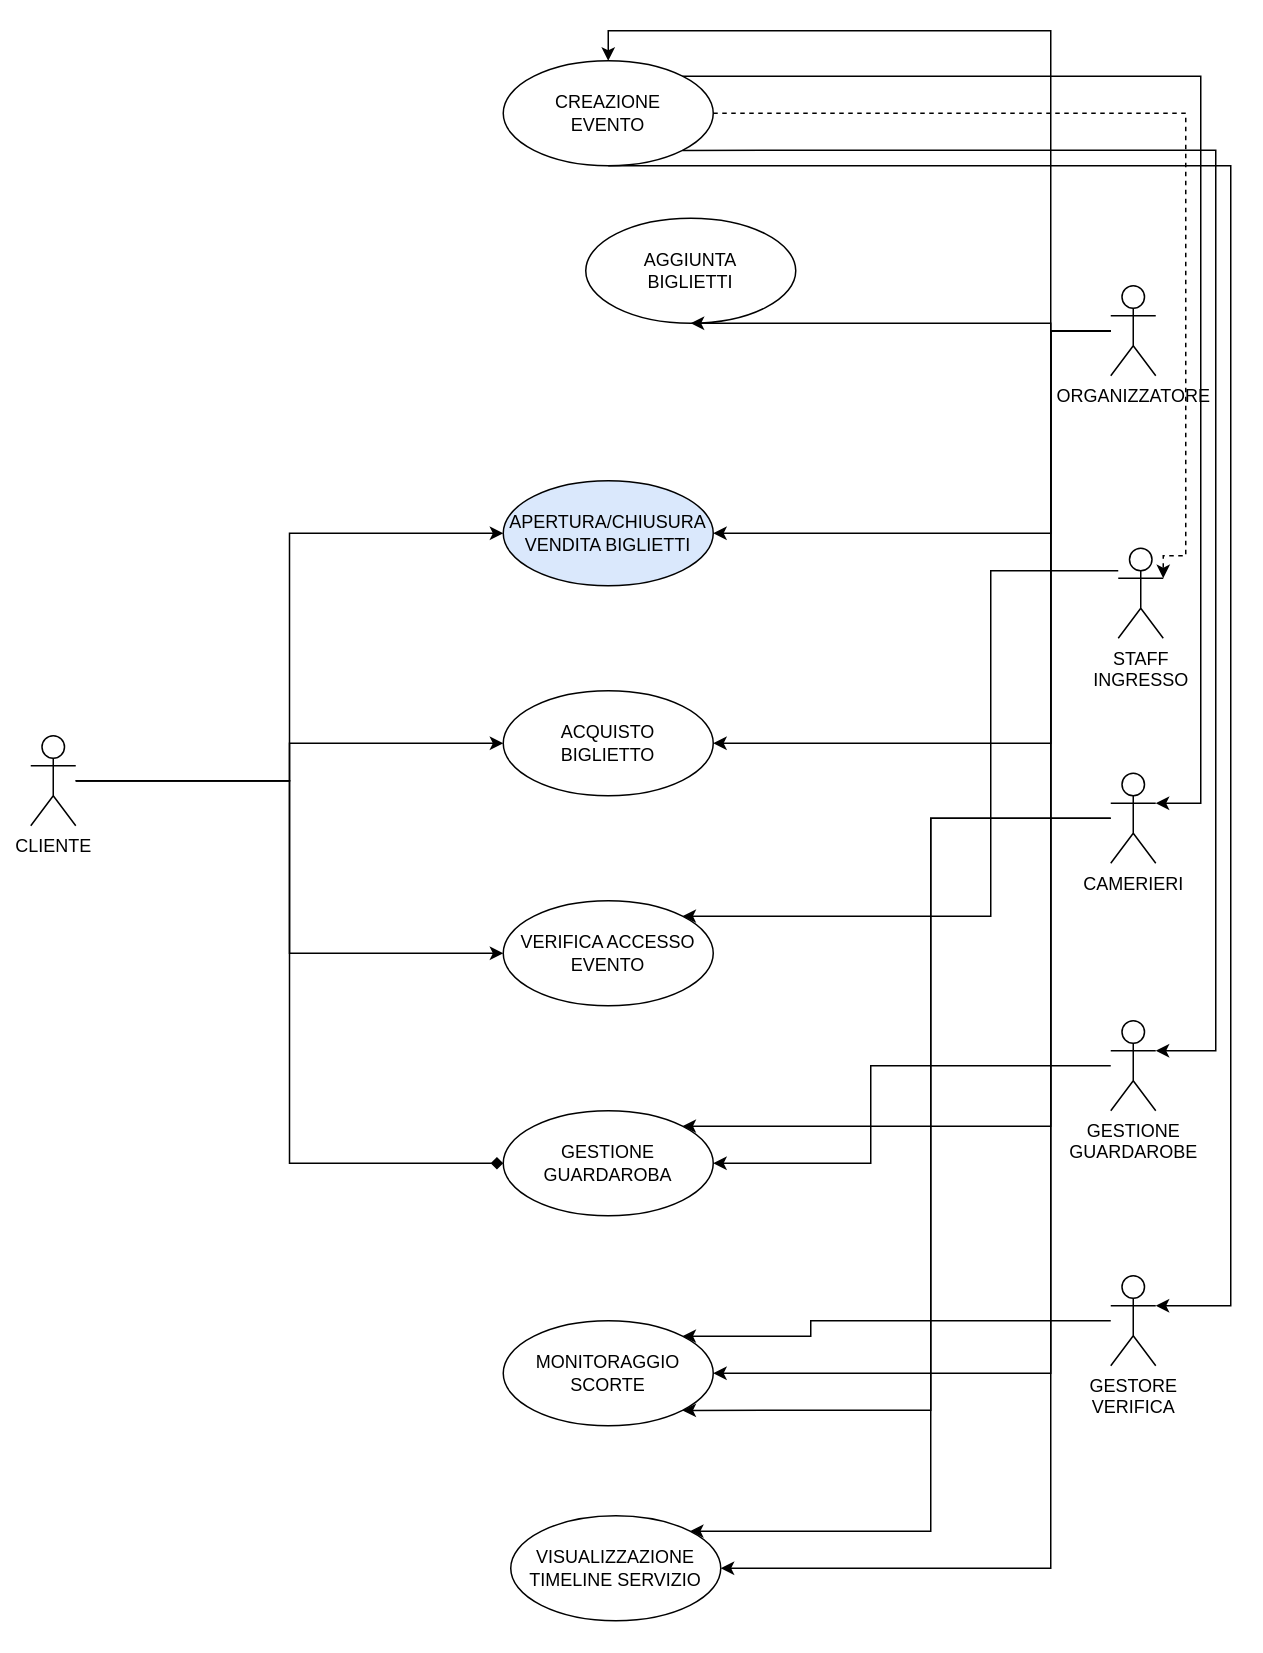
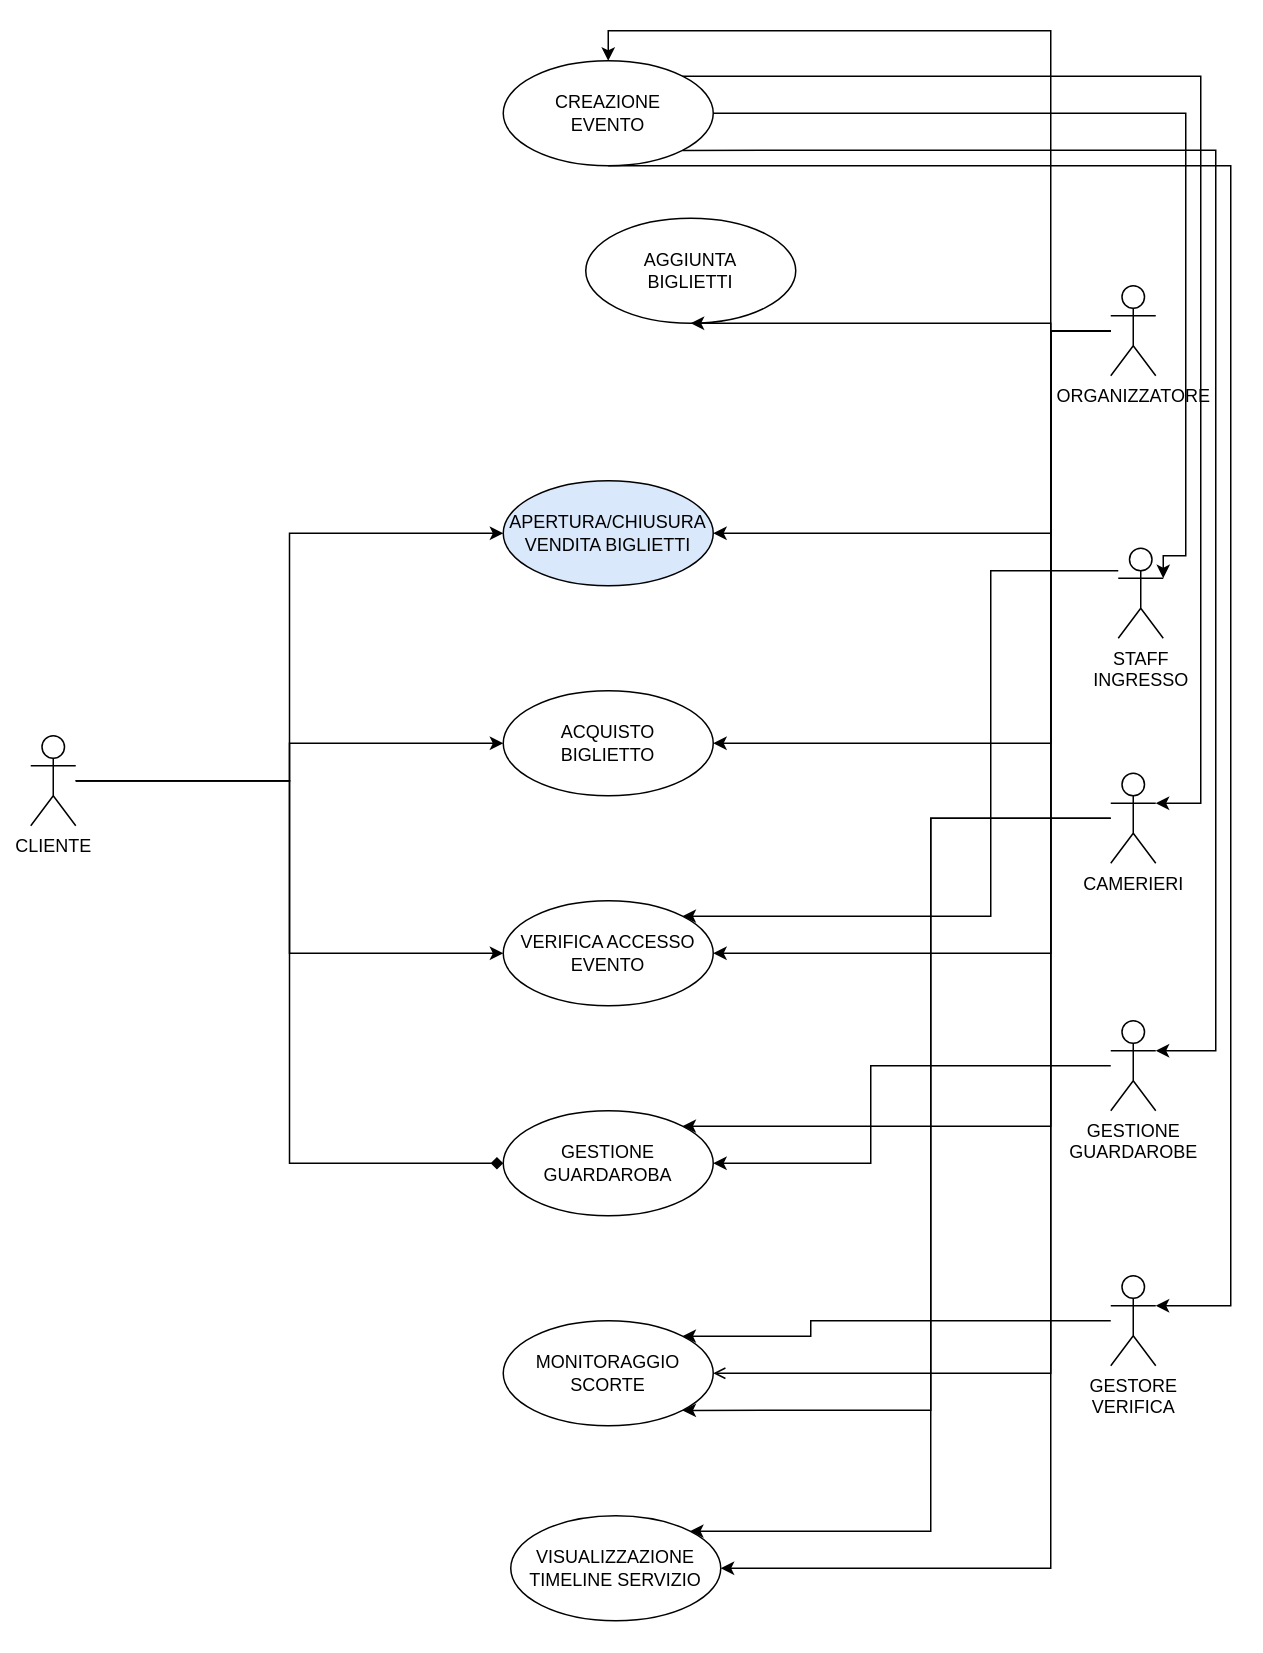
(1186, 114) -> (1186, 114)
none -> (885, 953)
(725, 1373) -> (722, 1373)
